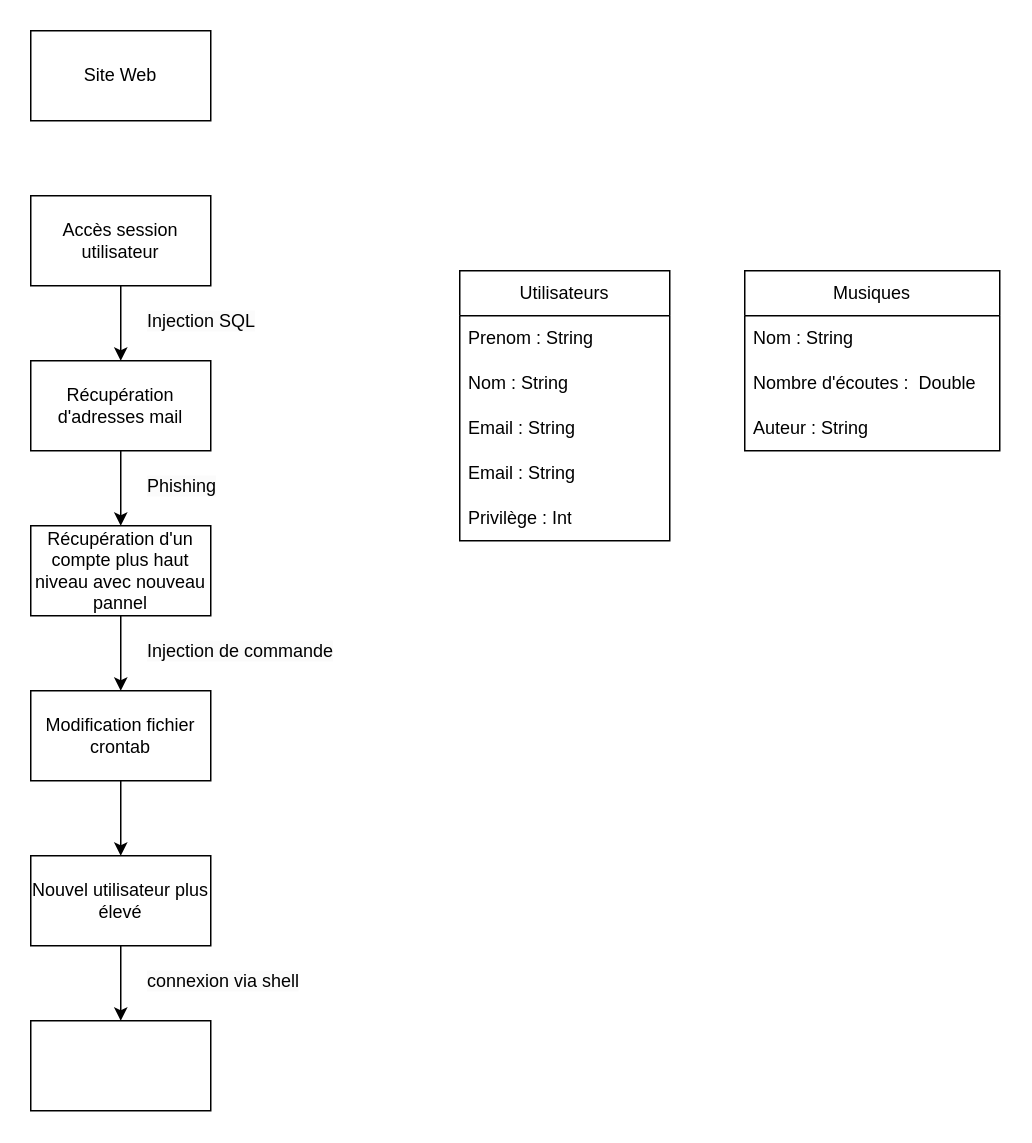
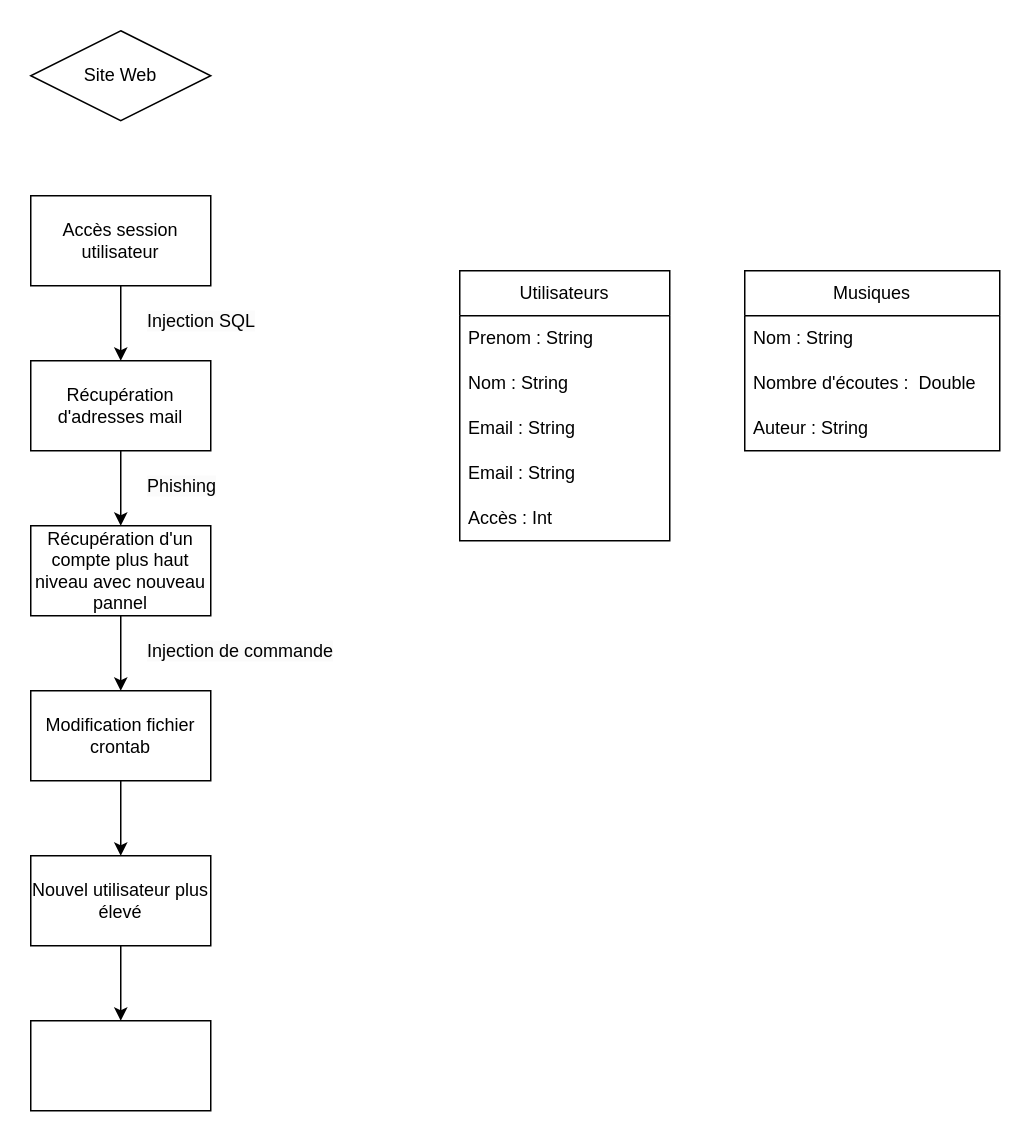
(121, 76) -> (121, 76)
(530, 518) -> (517, 518)
(242, 991) -> none
